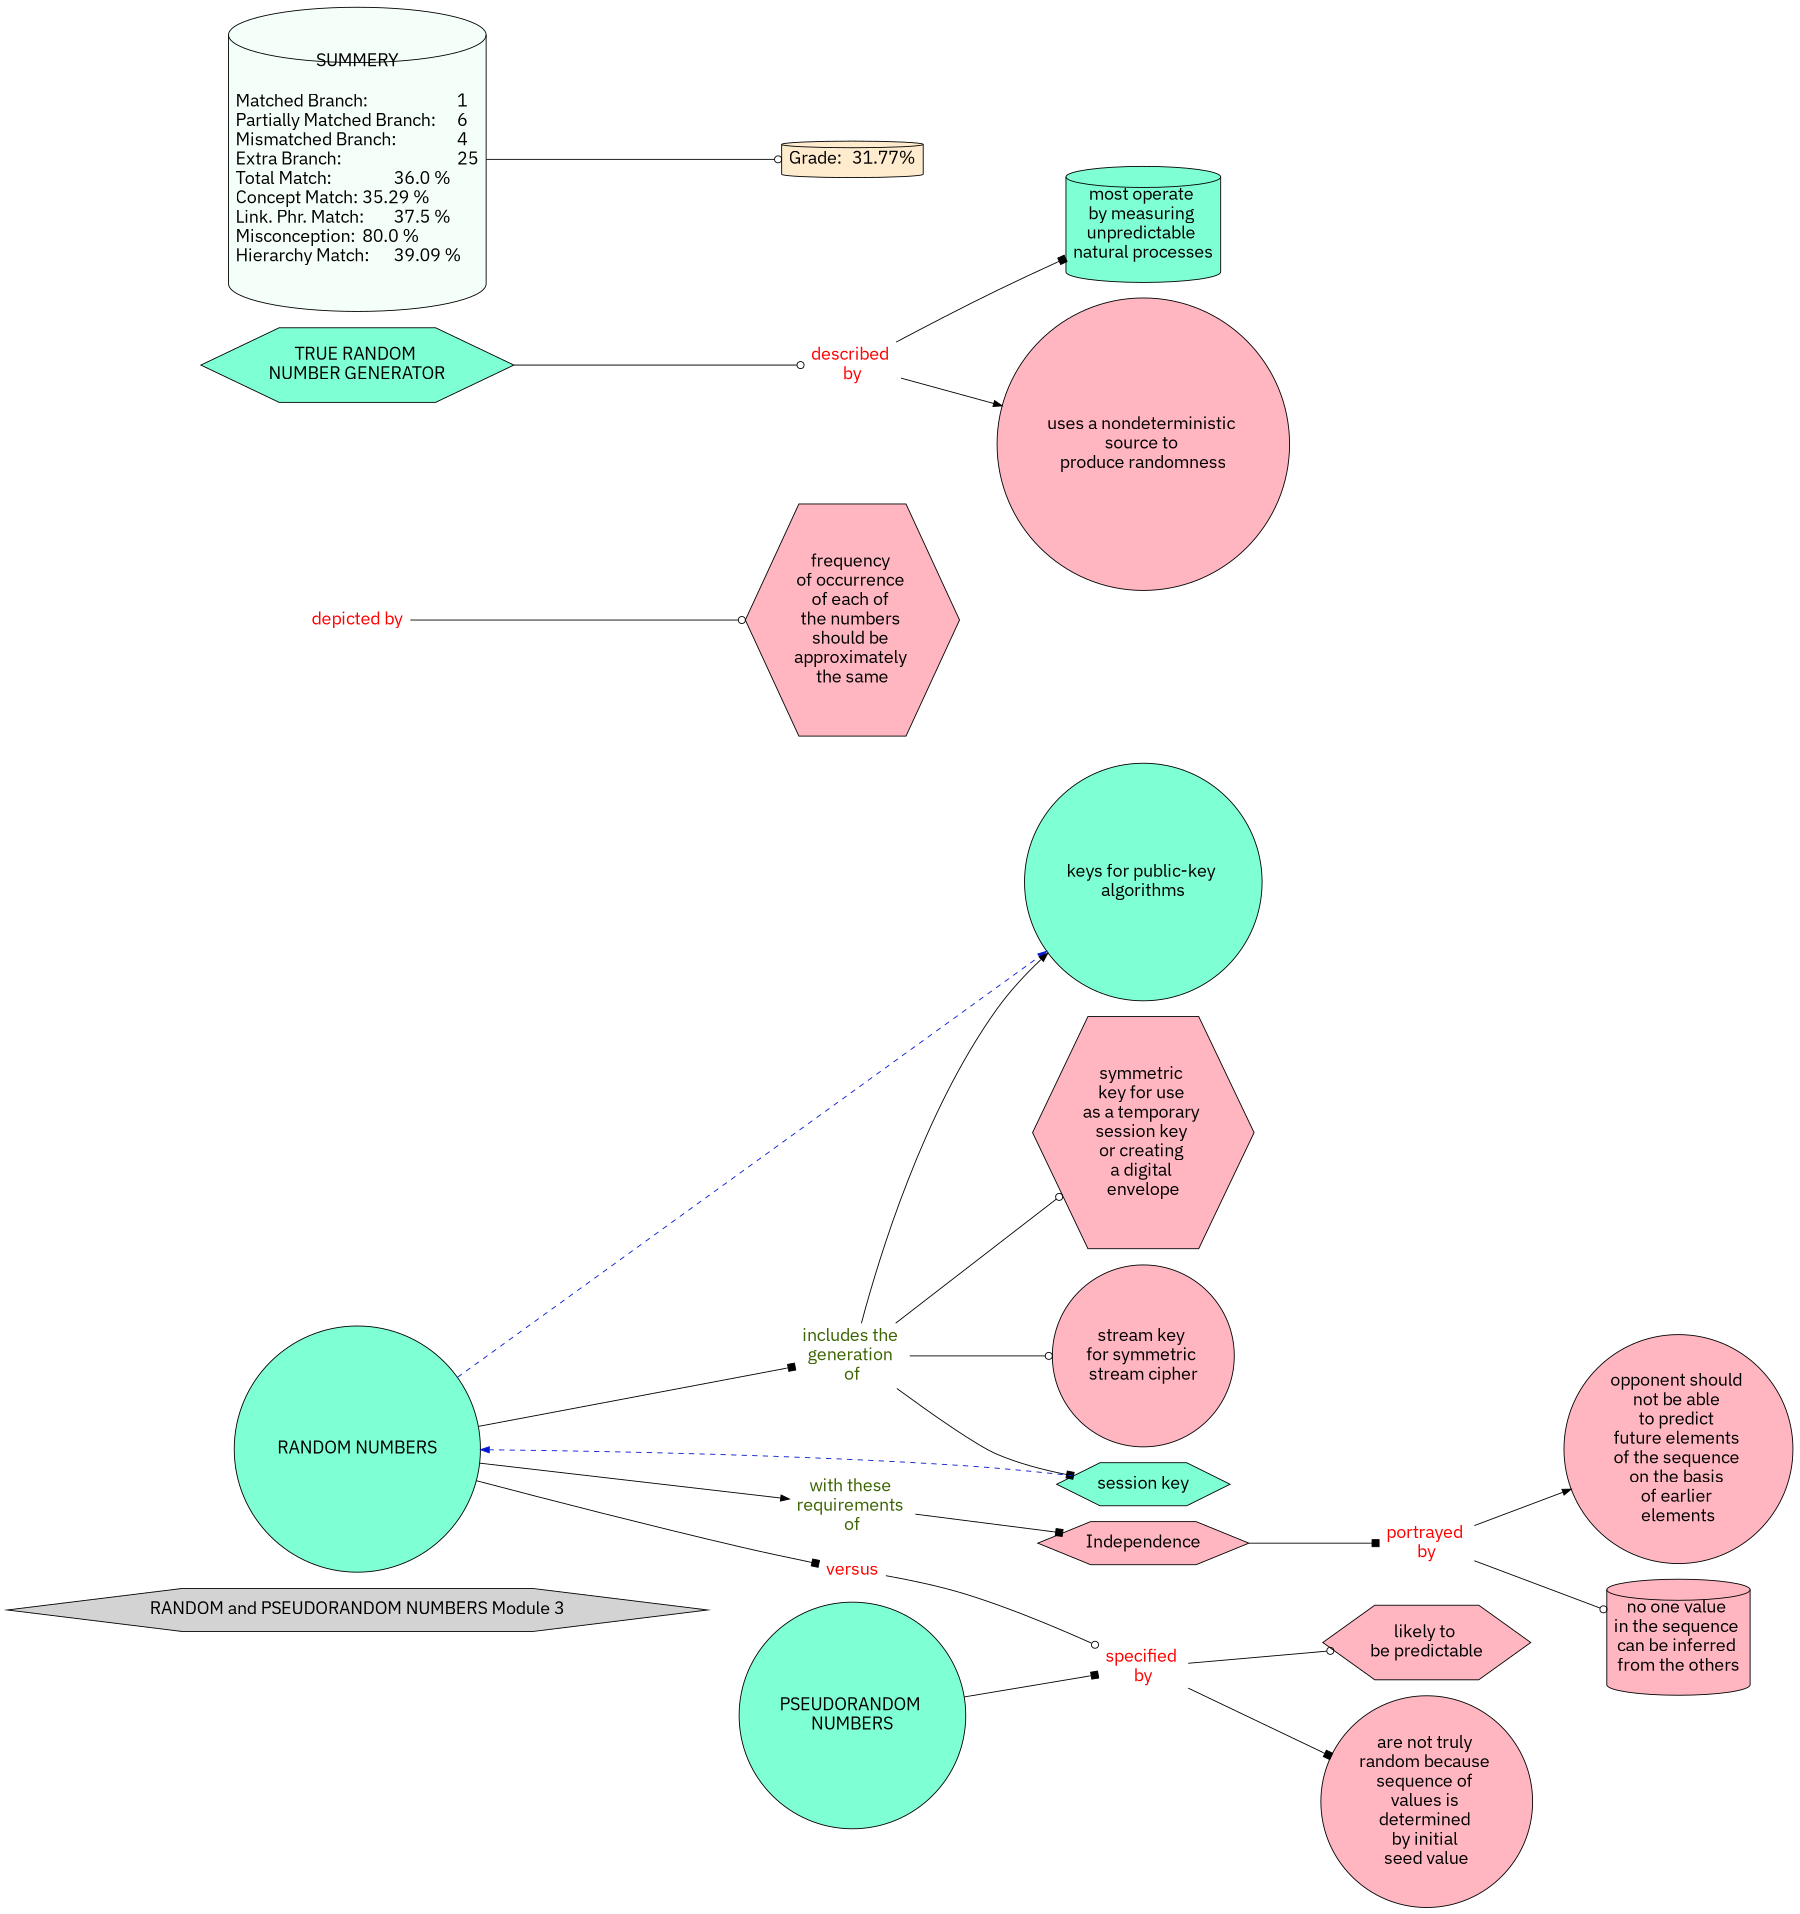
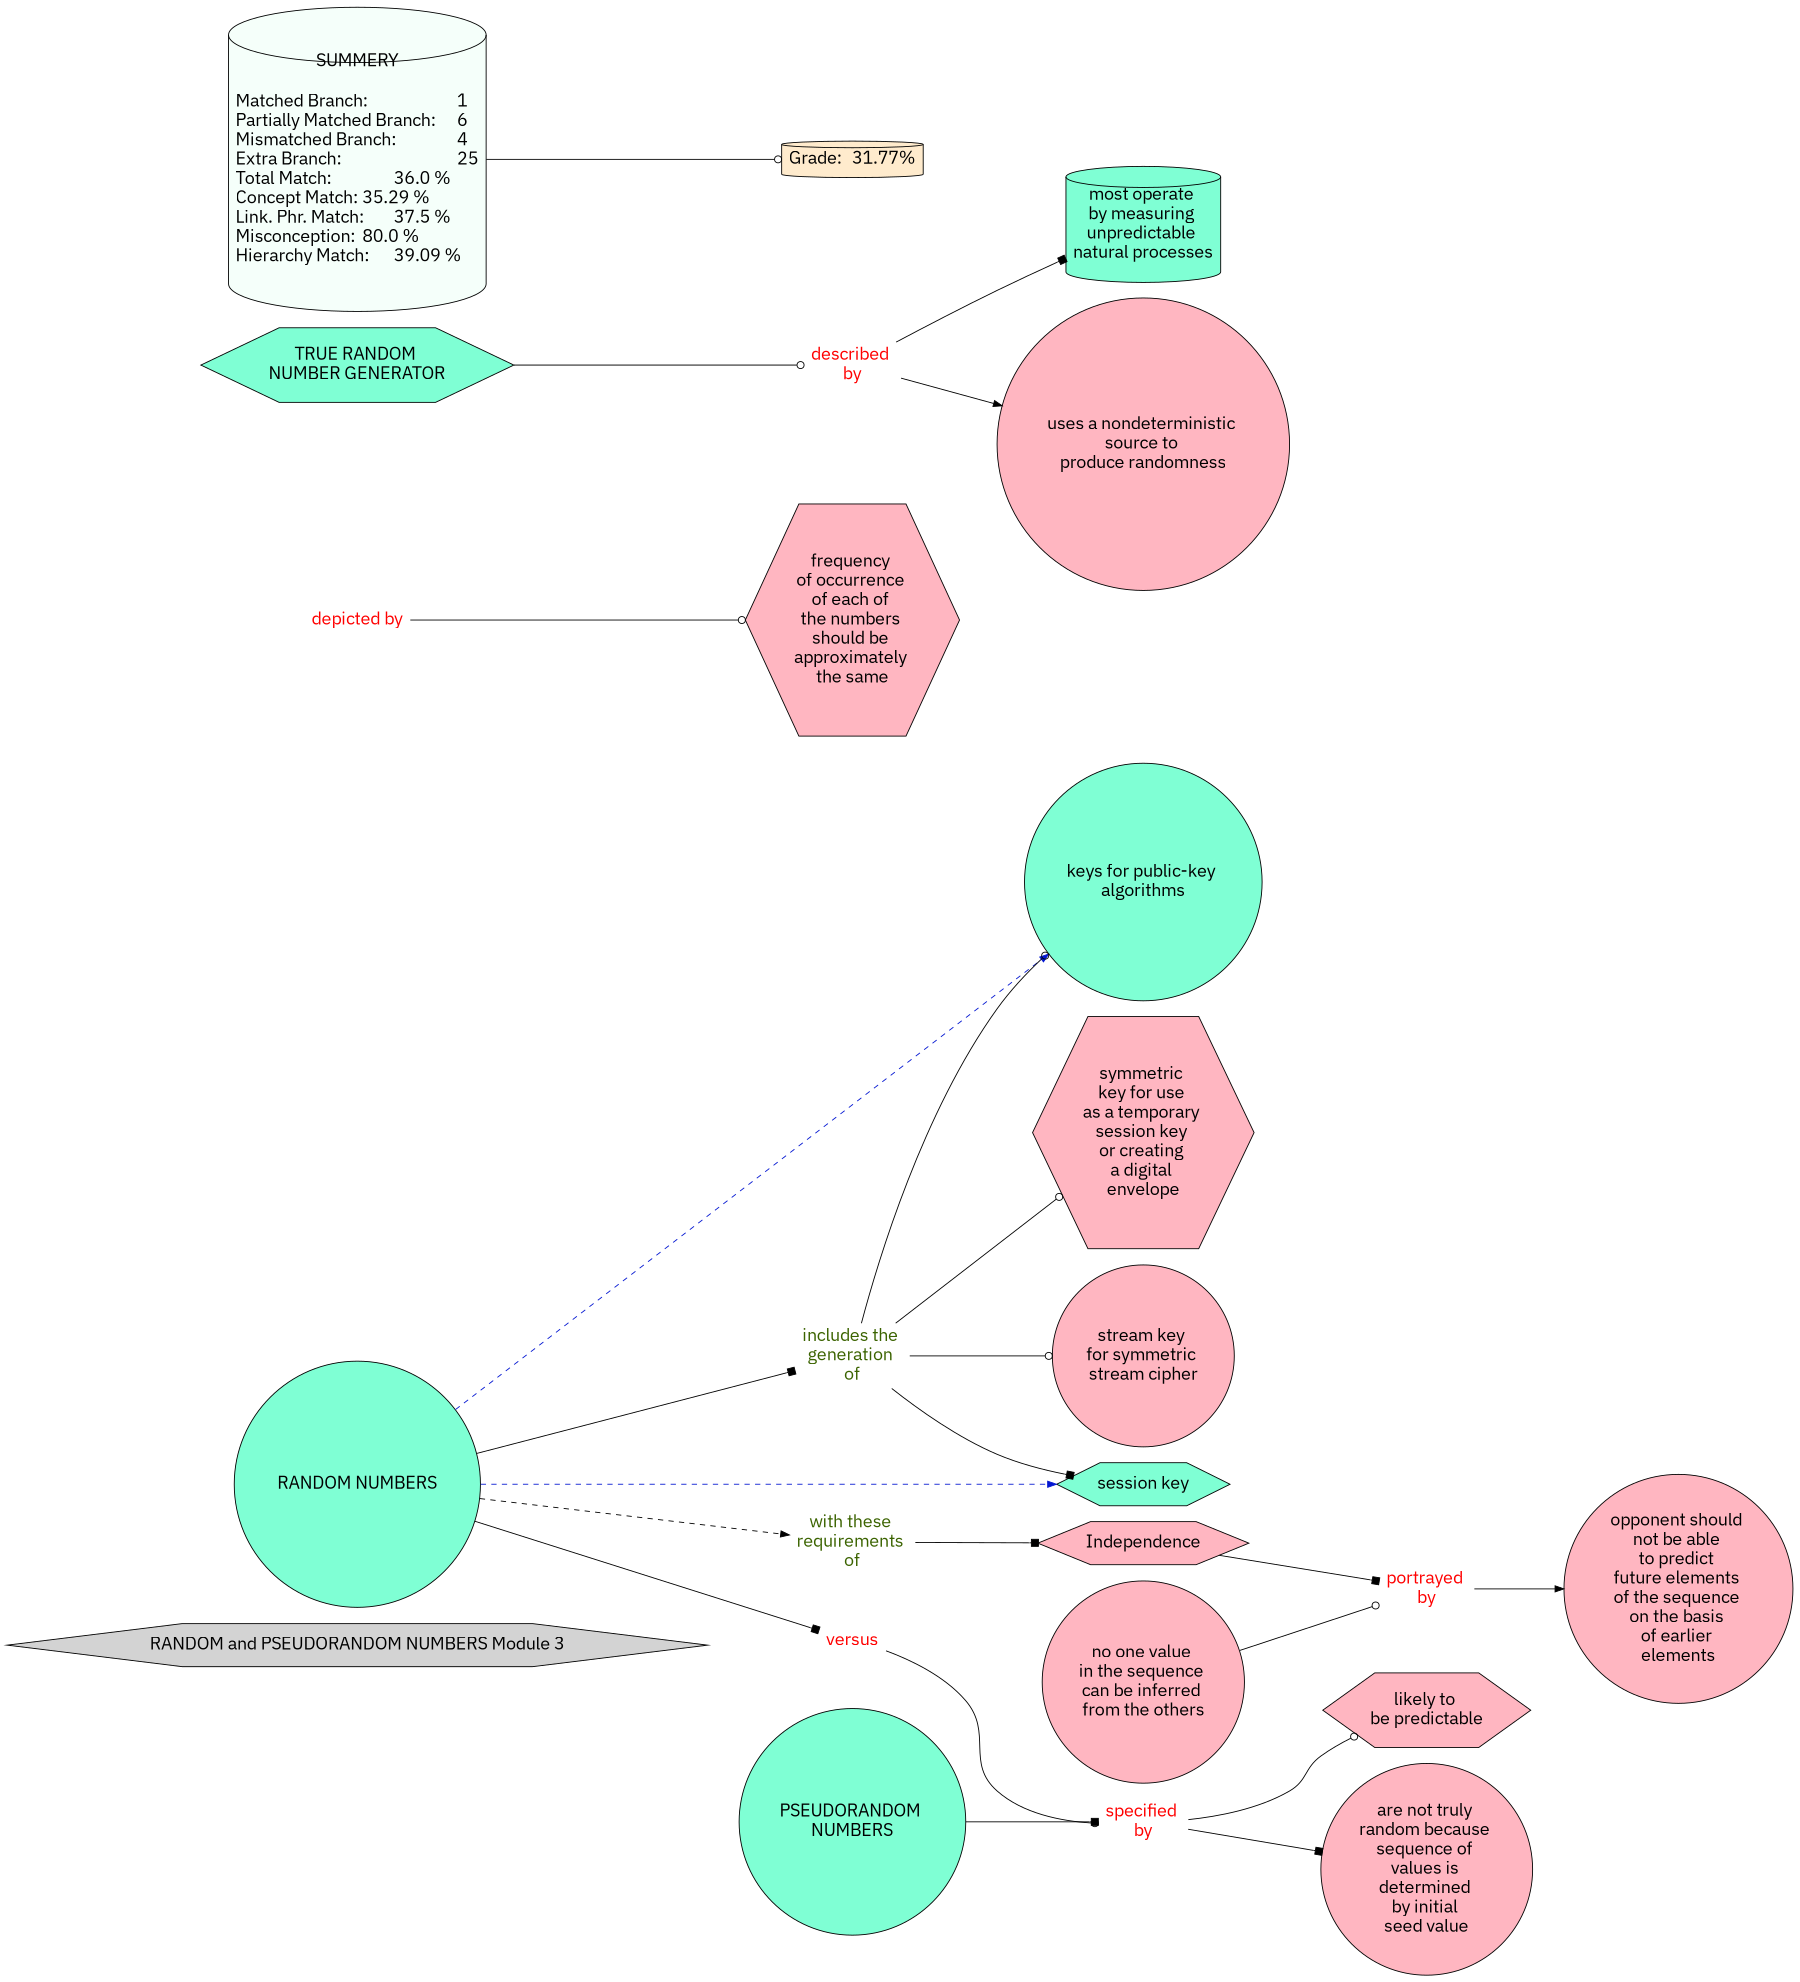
(929, 1130) -> (930, 1129)
(782, 1457) -> (764, 1484)
(630, 1481) -> (630, 1516)
(1537, 1584) -> (1306, 1629)
(1679, 1637) -> (1143, 1682)
